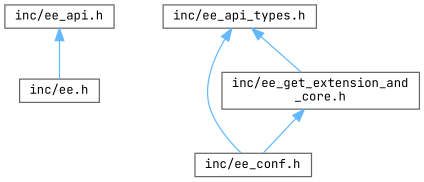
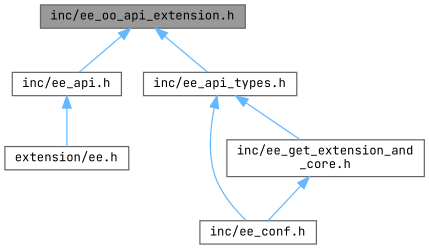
none -> (143, 17)
(59, 91) -> (67, 158)
